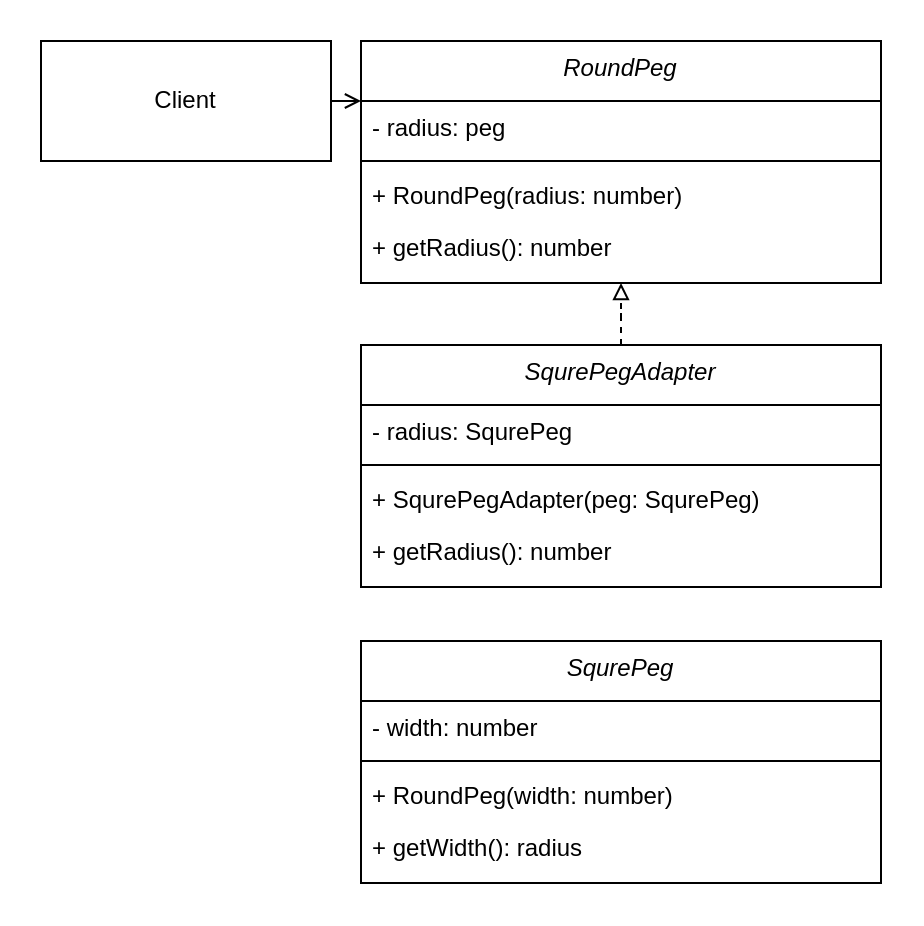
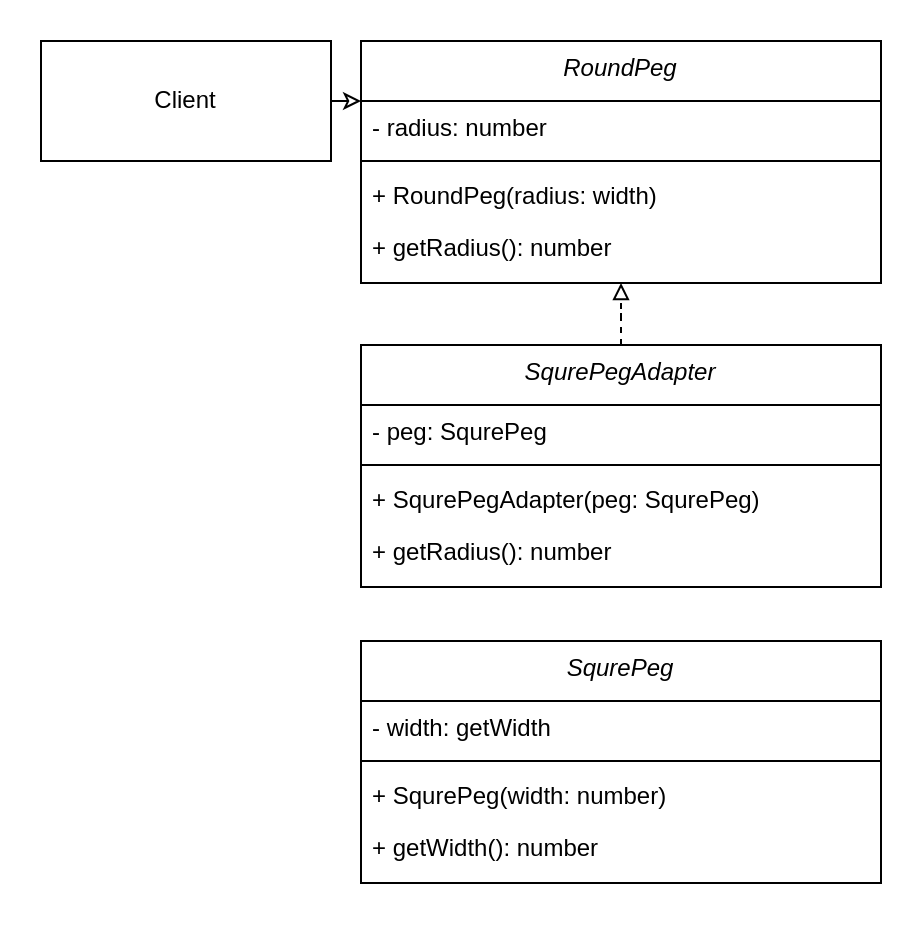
(349, 101) -> (346, 101)
(447, 128) -> (467, 128)
(534, 196) -> (524, 196)
(480, 432) -> (463, 432)
(460, 728) -> (471, 728)
(528, 796) -> (528, 796)
(491, 848) -> (494, 848)
